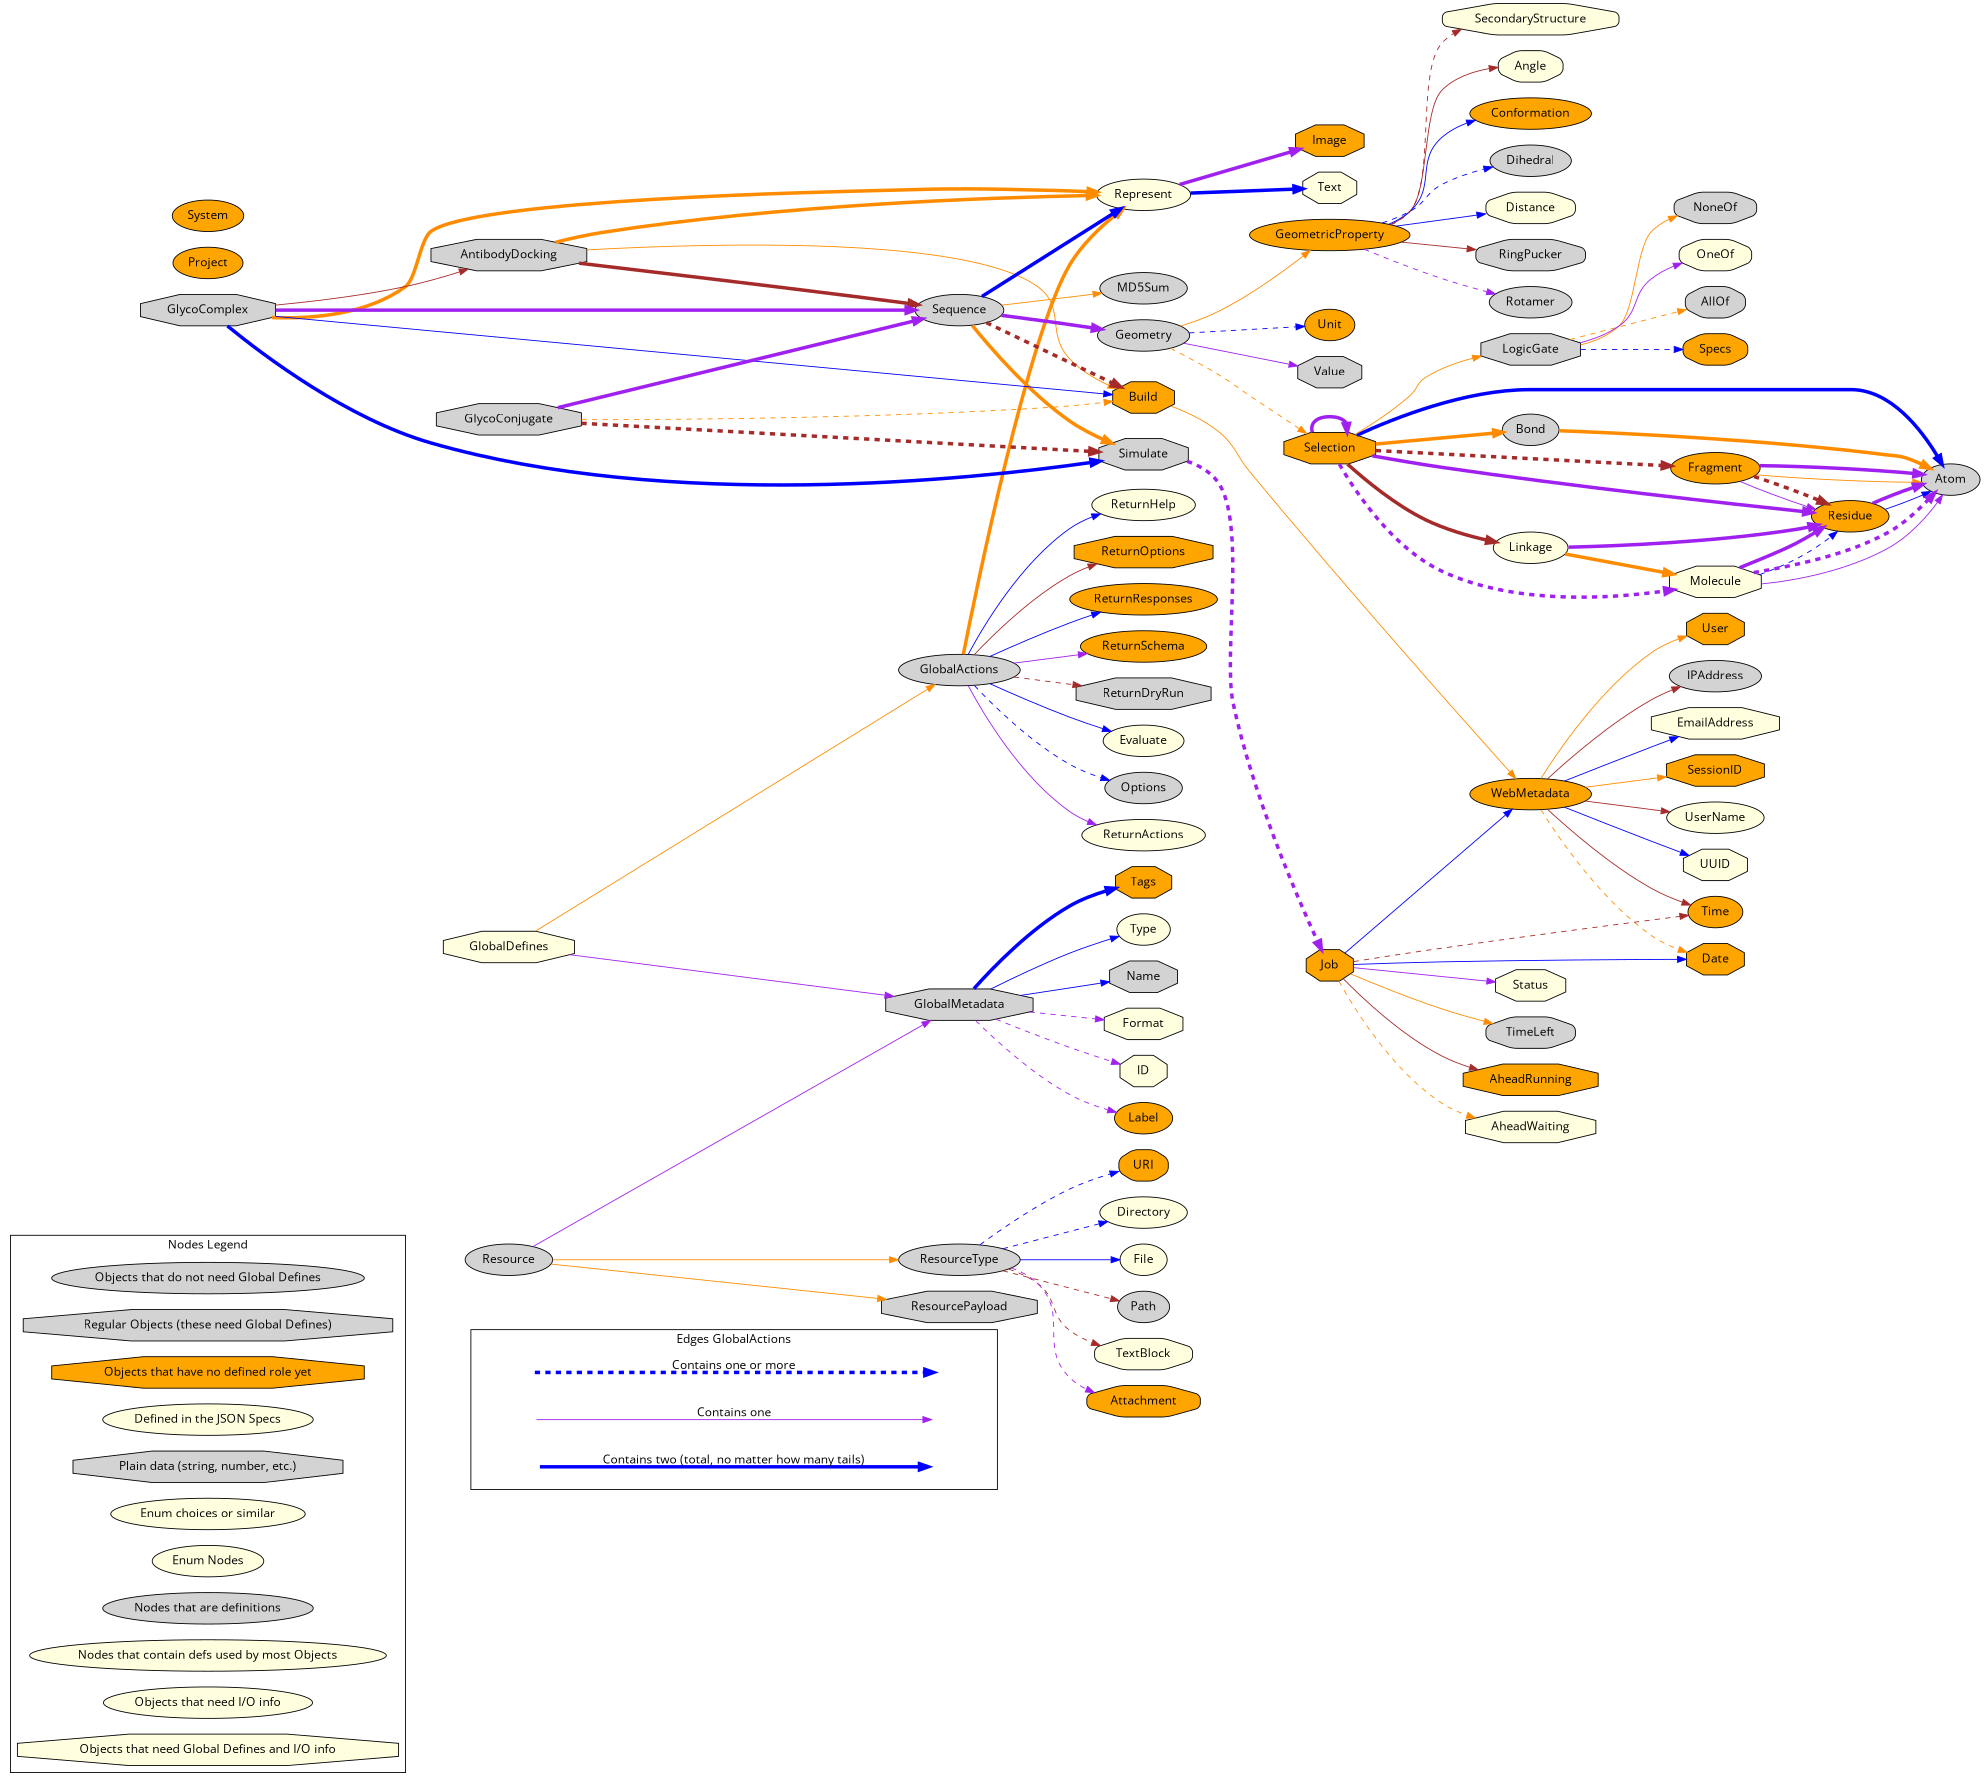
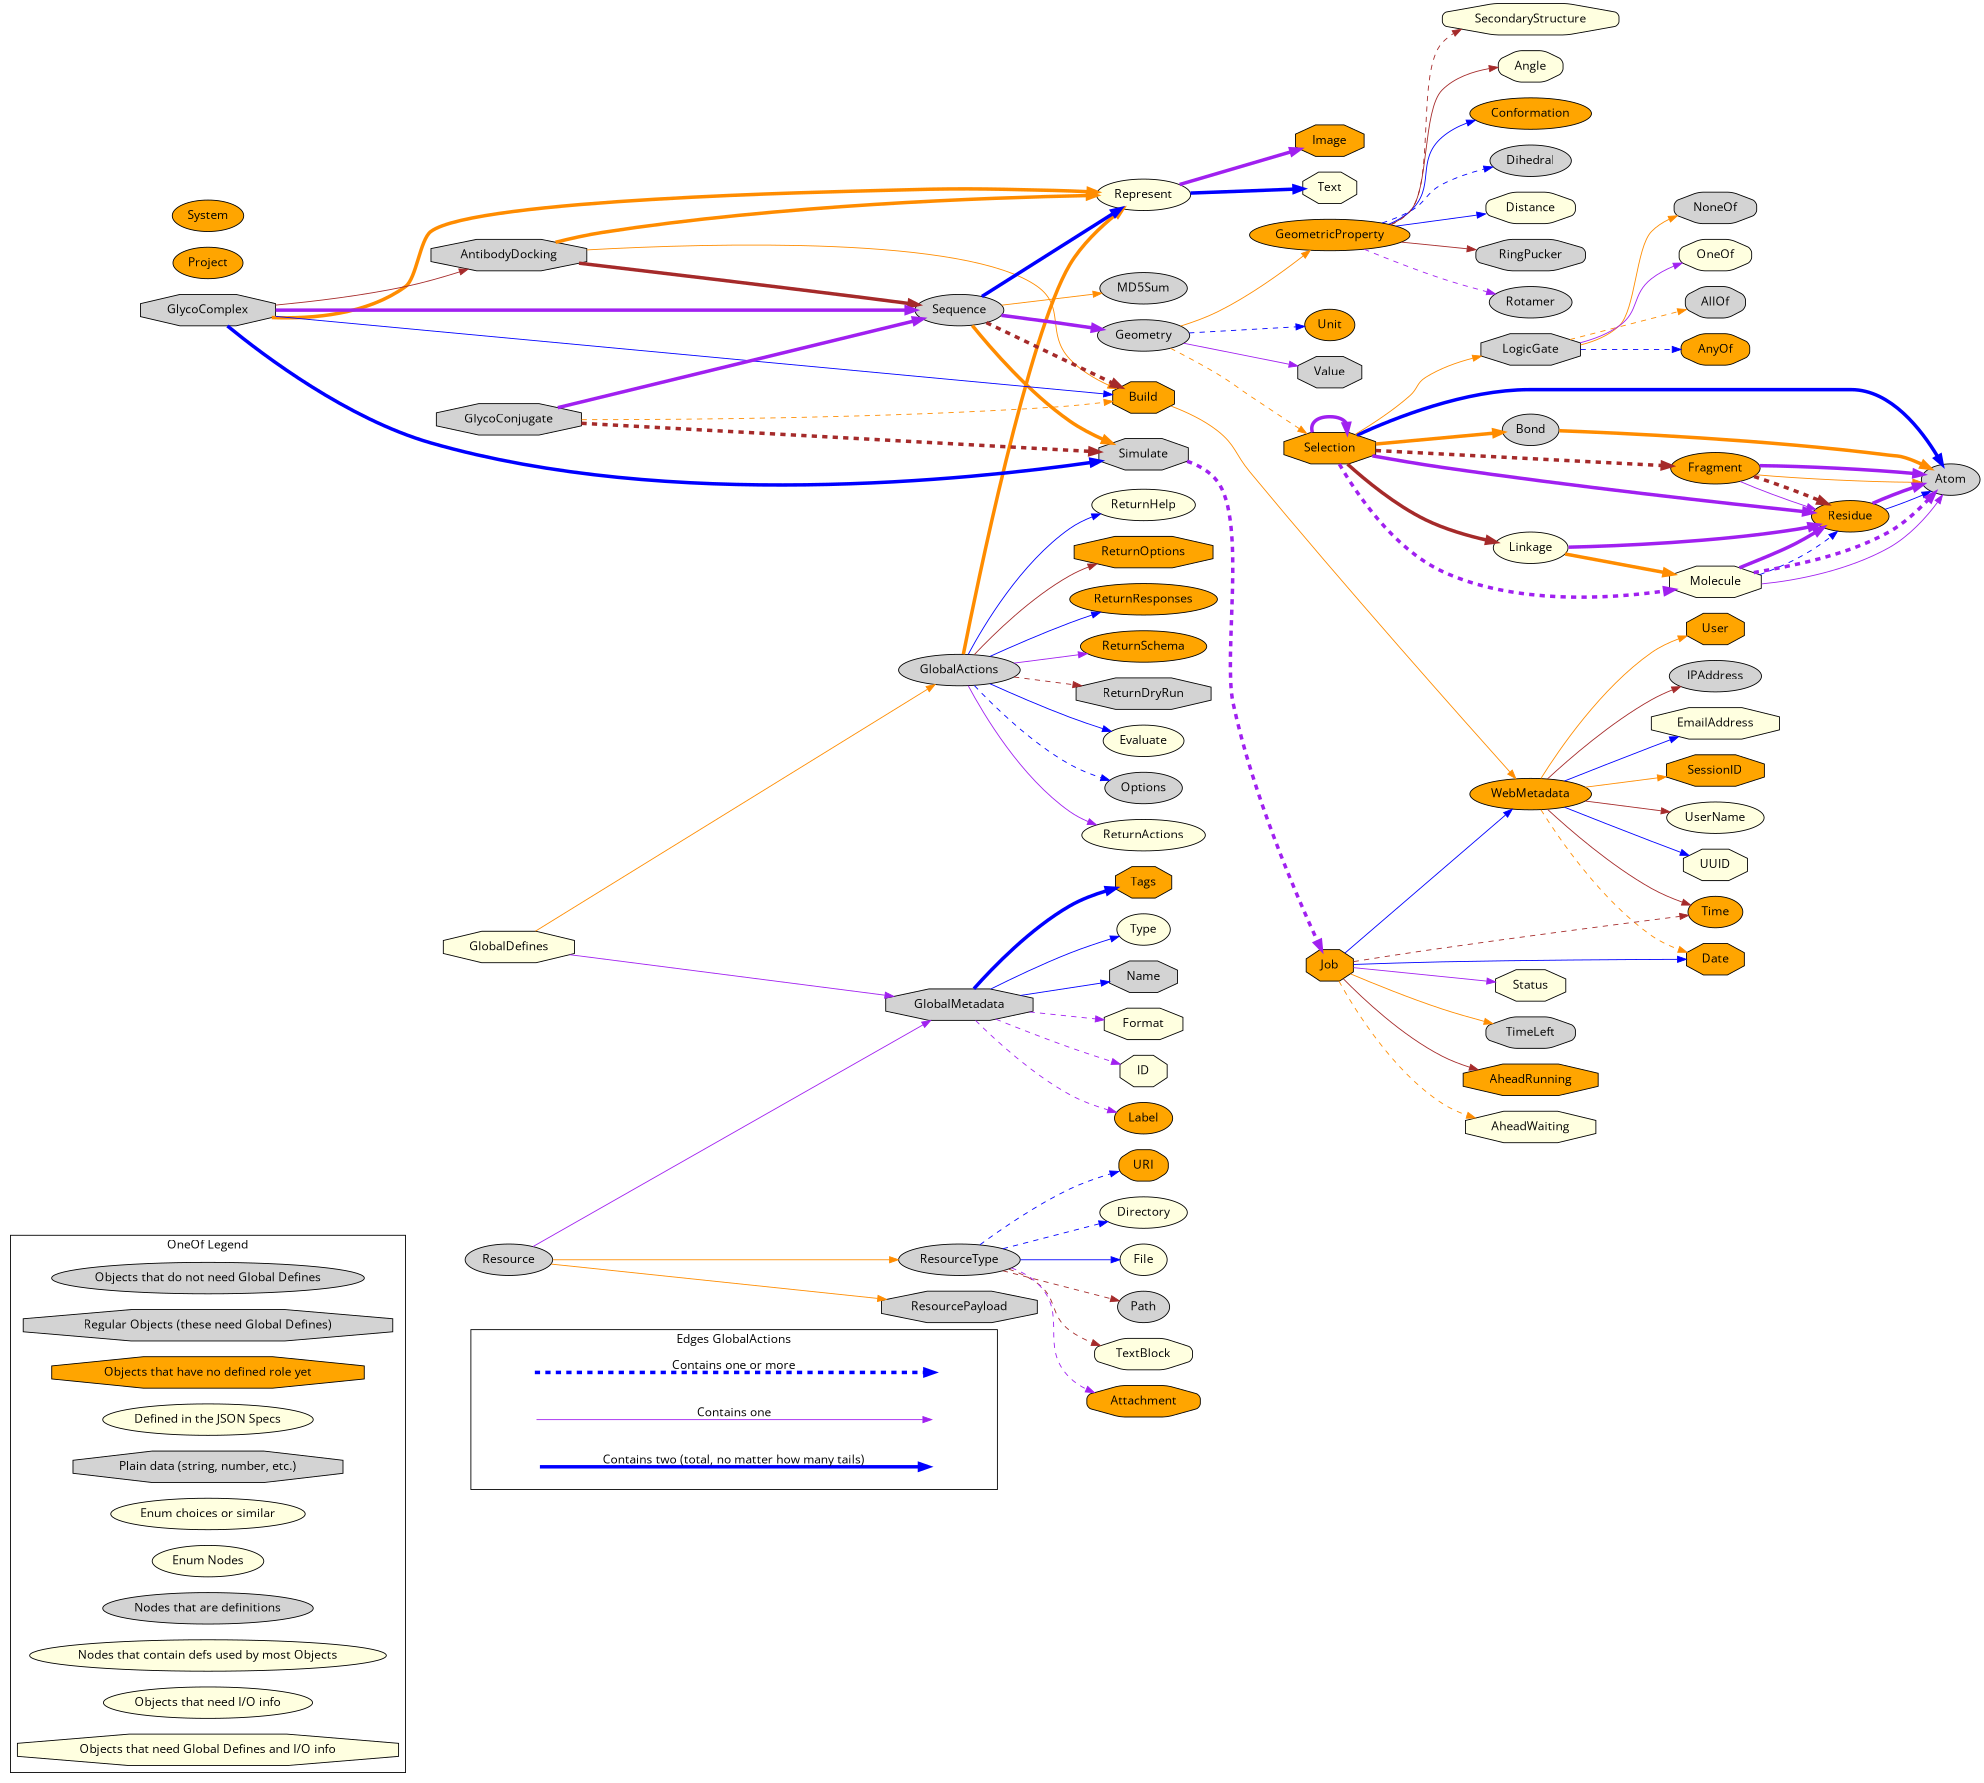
(1715, 349) -> (1715, 349)
(208, 1245) -> (208, 1245)
